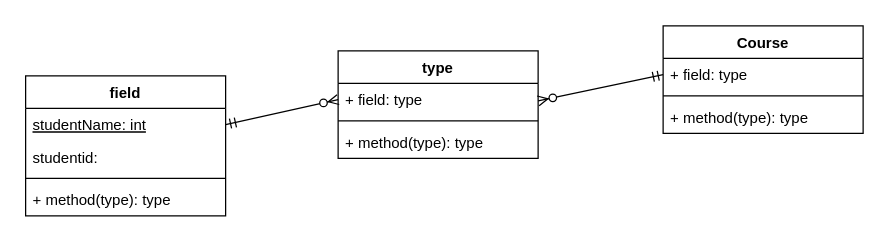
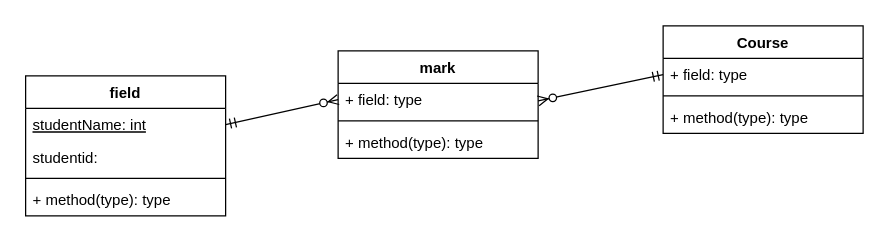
(438, 68) -> (438, 68)
